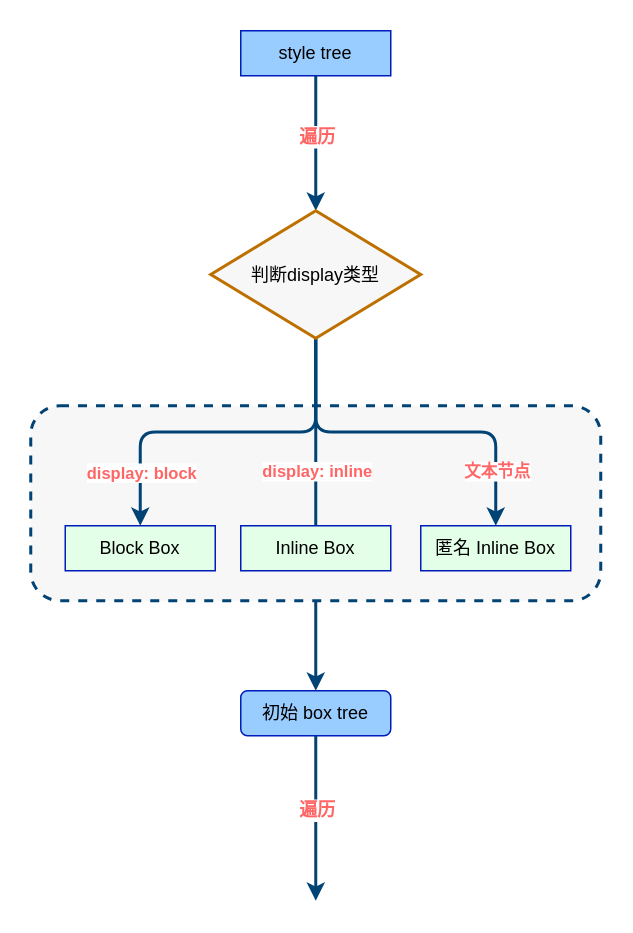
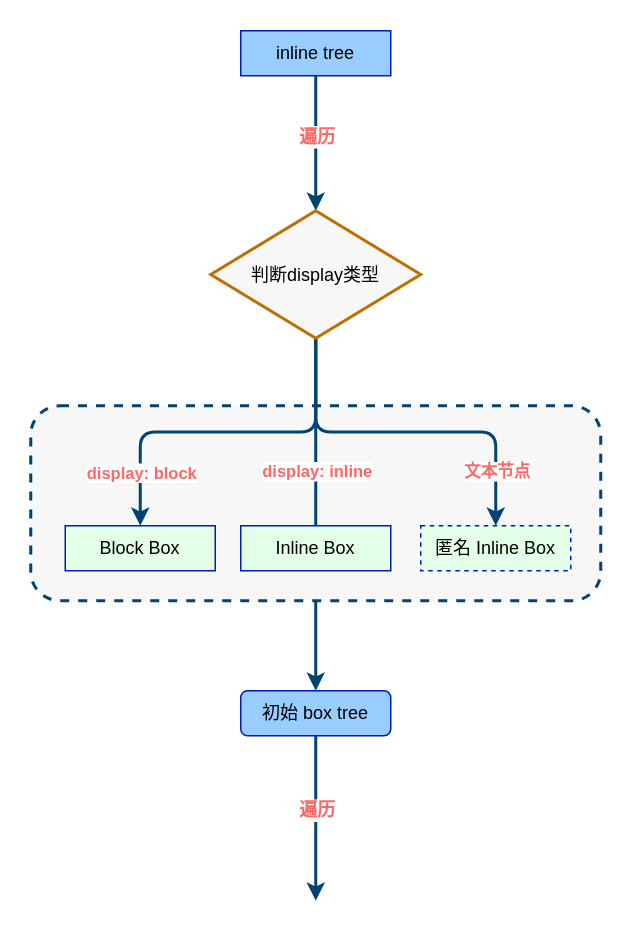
(316, 53) -> (316, 53)
(496, 548) -> (496, 548)
